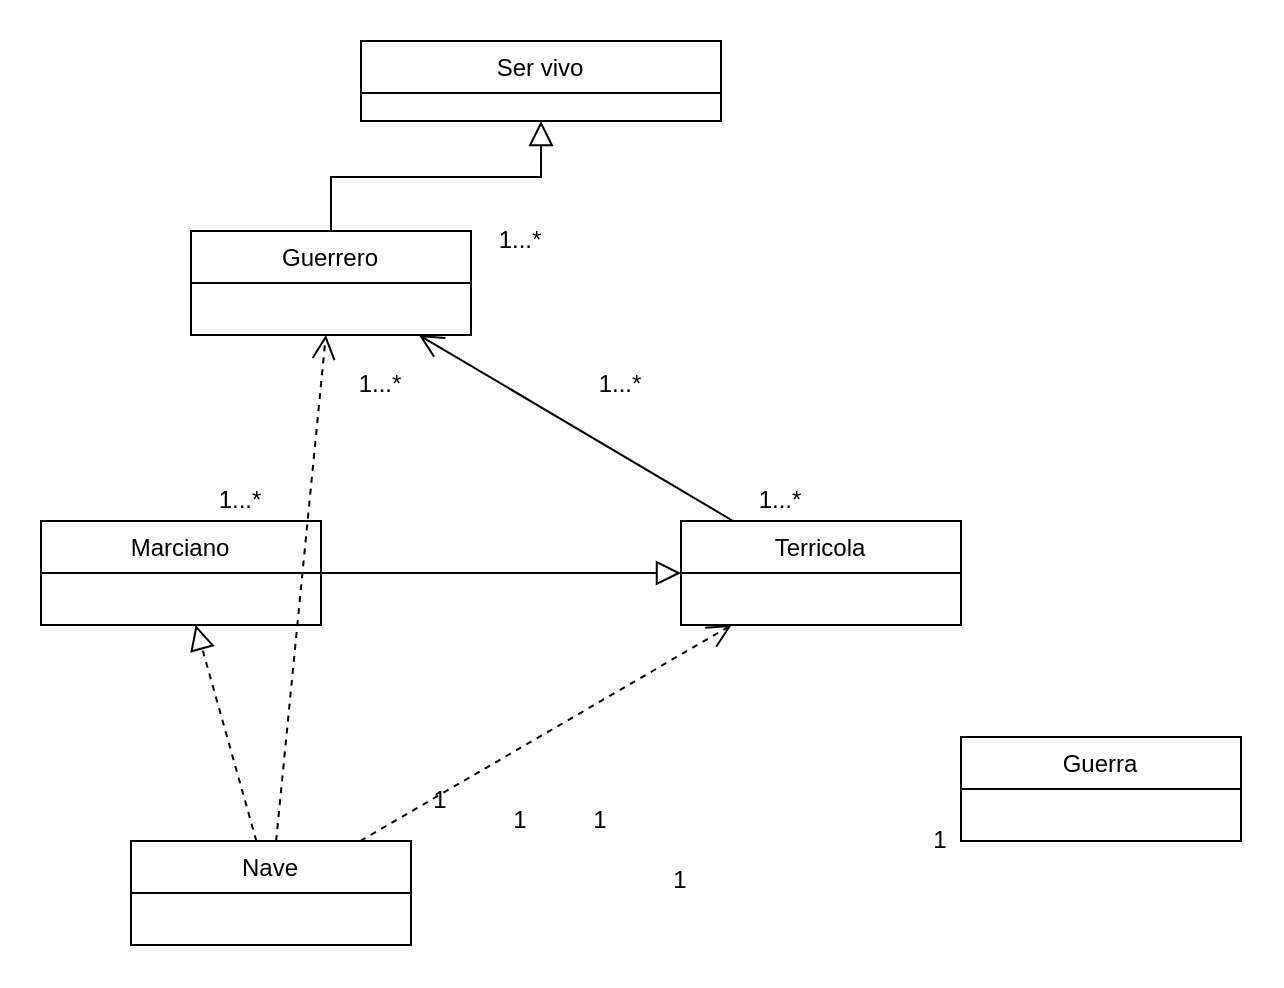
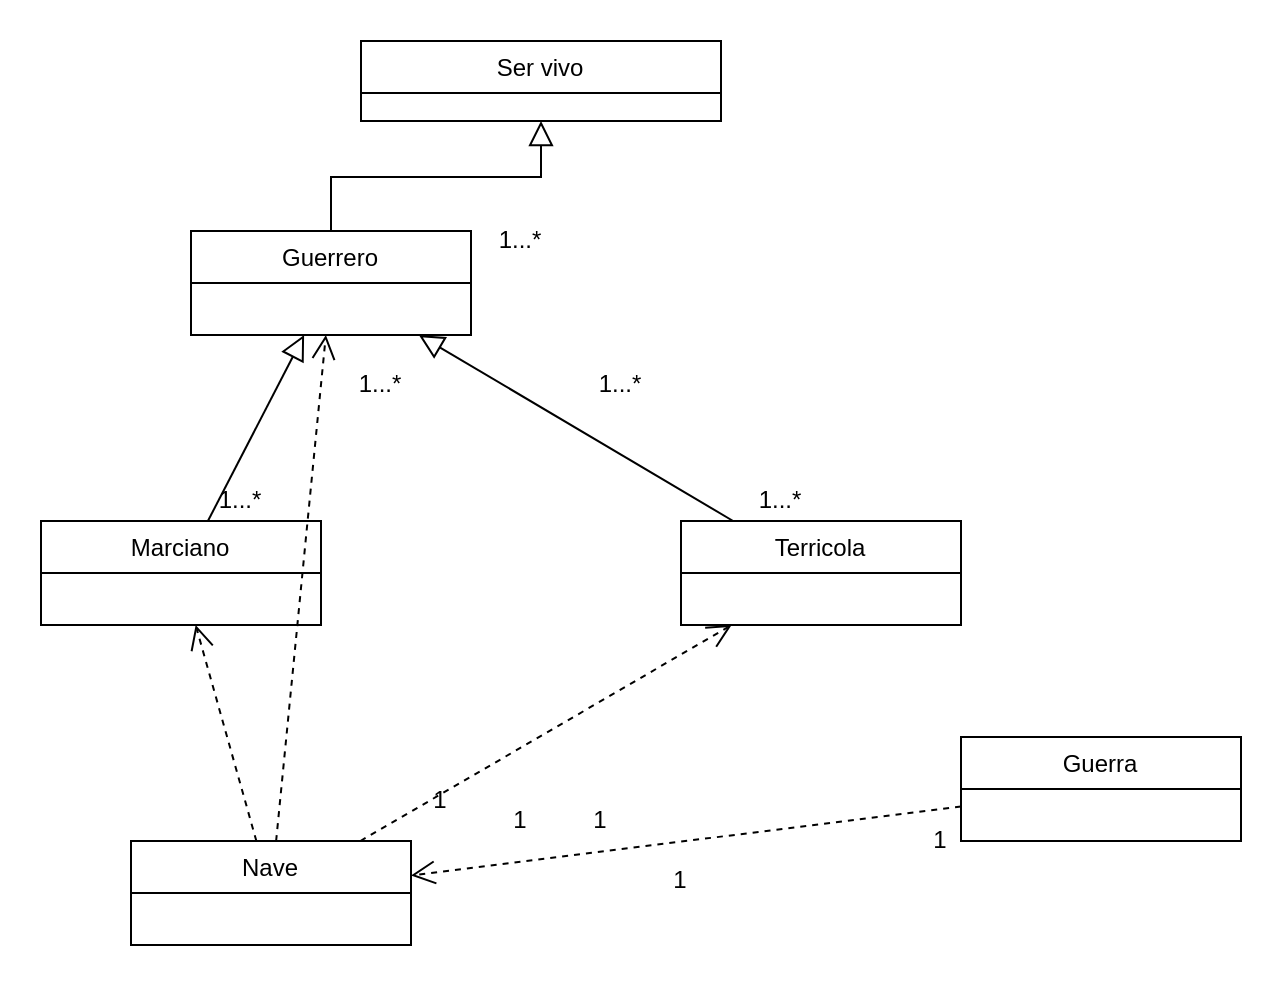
(432, 343) -> (441, 348)
(490, 573) -> (251, 437)
(203, 650) -> (200, 640)
none -> (688, 841)
